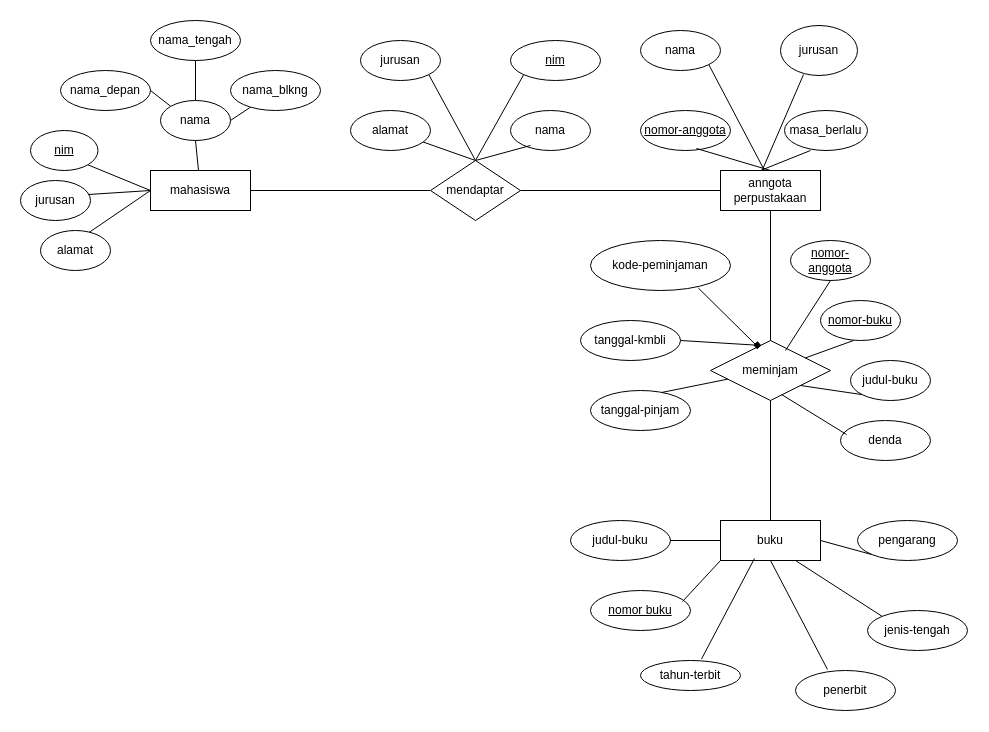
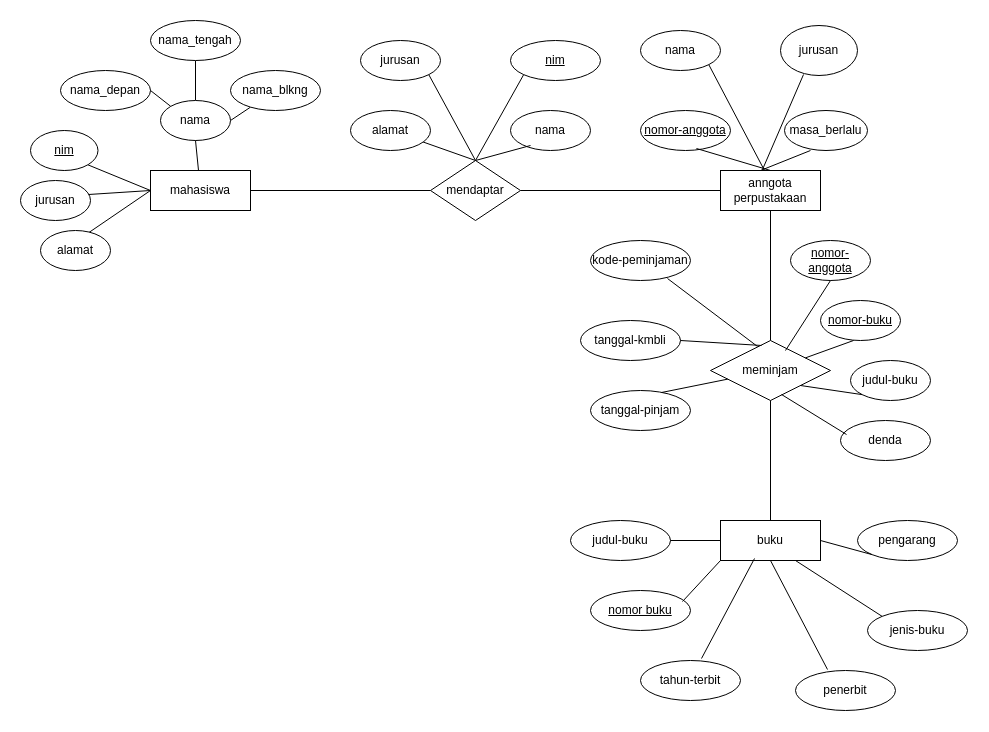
(661, 266) -> (641, 261)
(751, 345) -> (753, 345)
(918, 631) -> (918, 631)
(691, 676) -> (691, 681)
